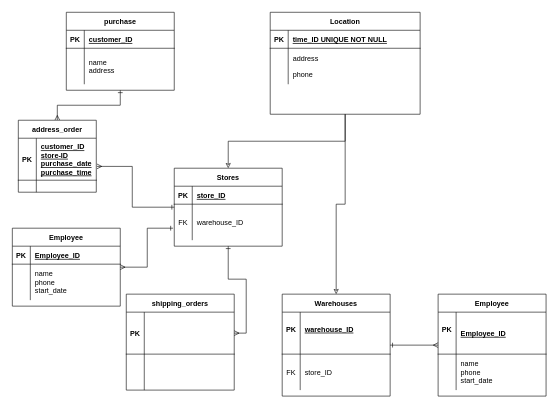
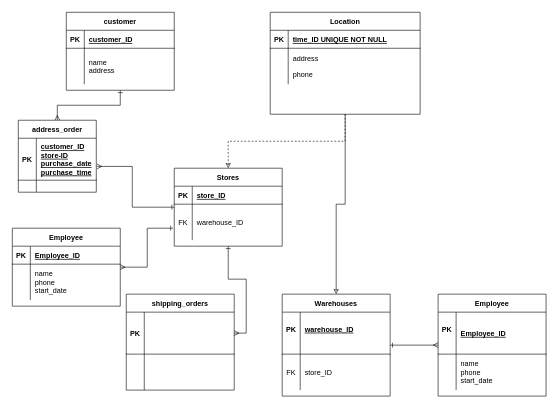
(120, 22) -> (120, 22)
(274, 141) -> (274, 141)
